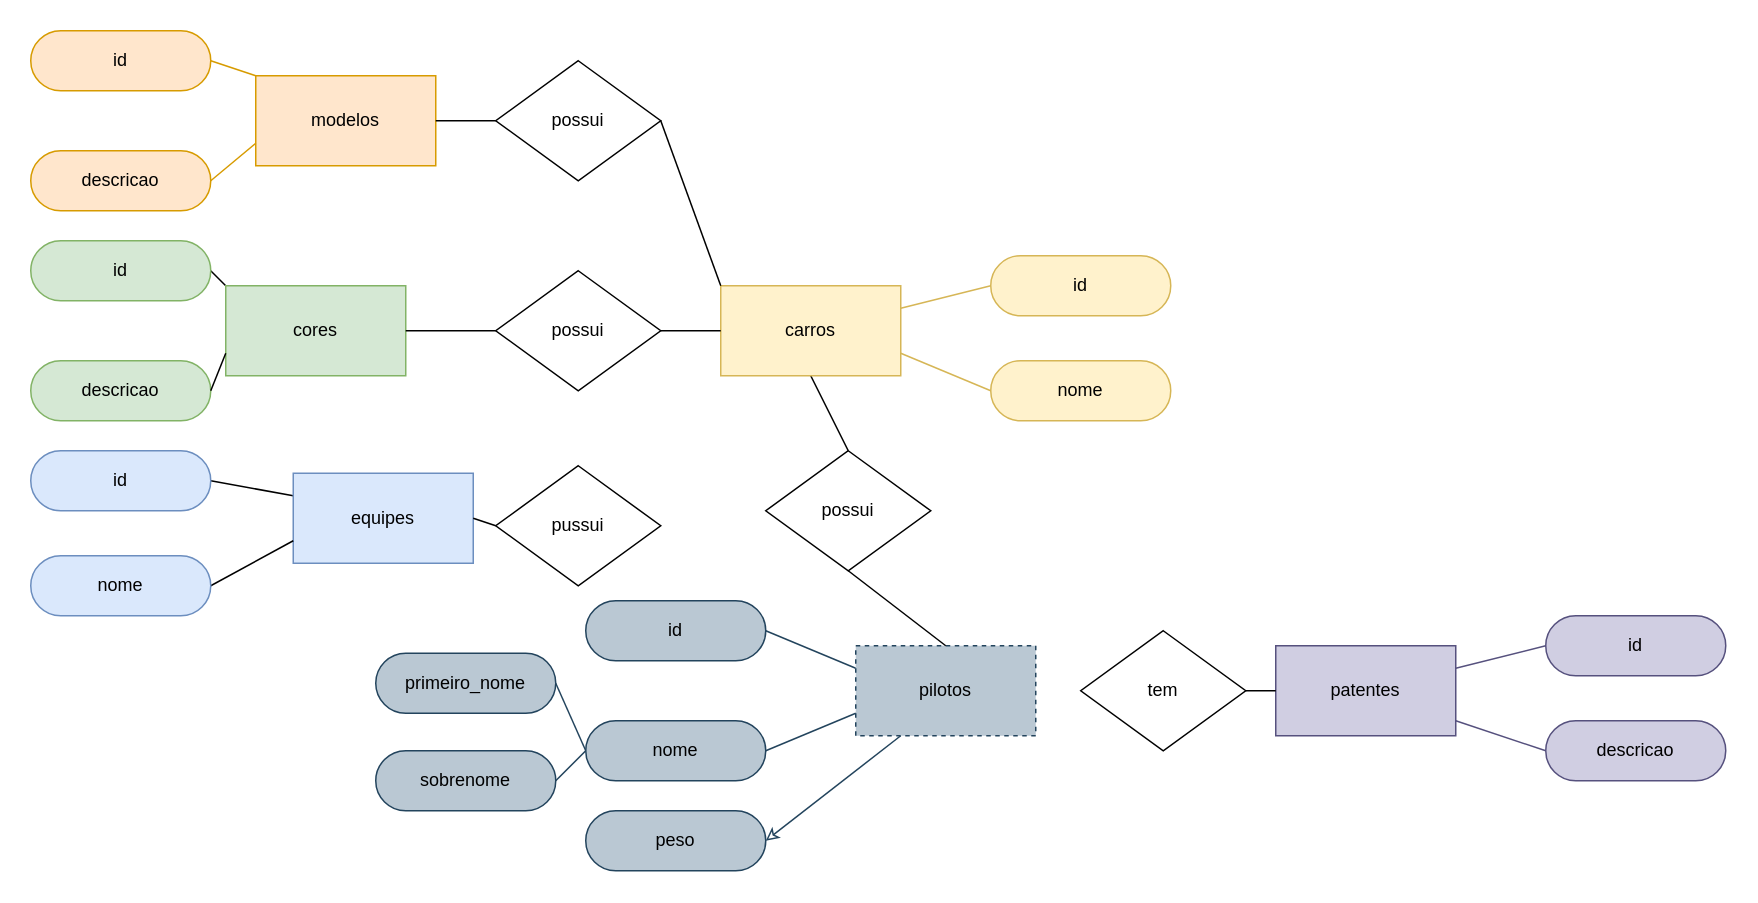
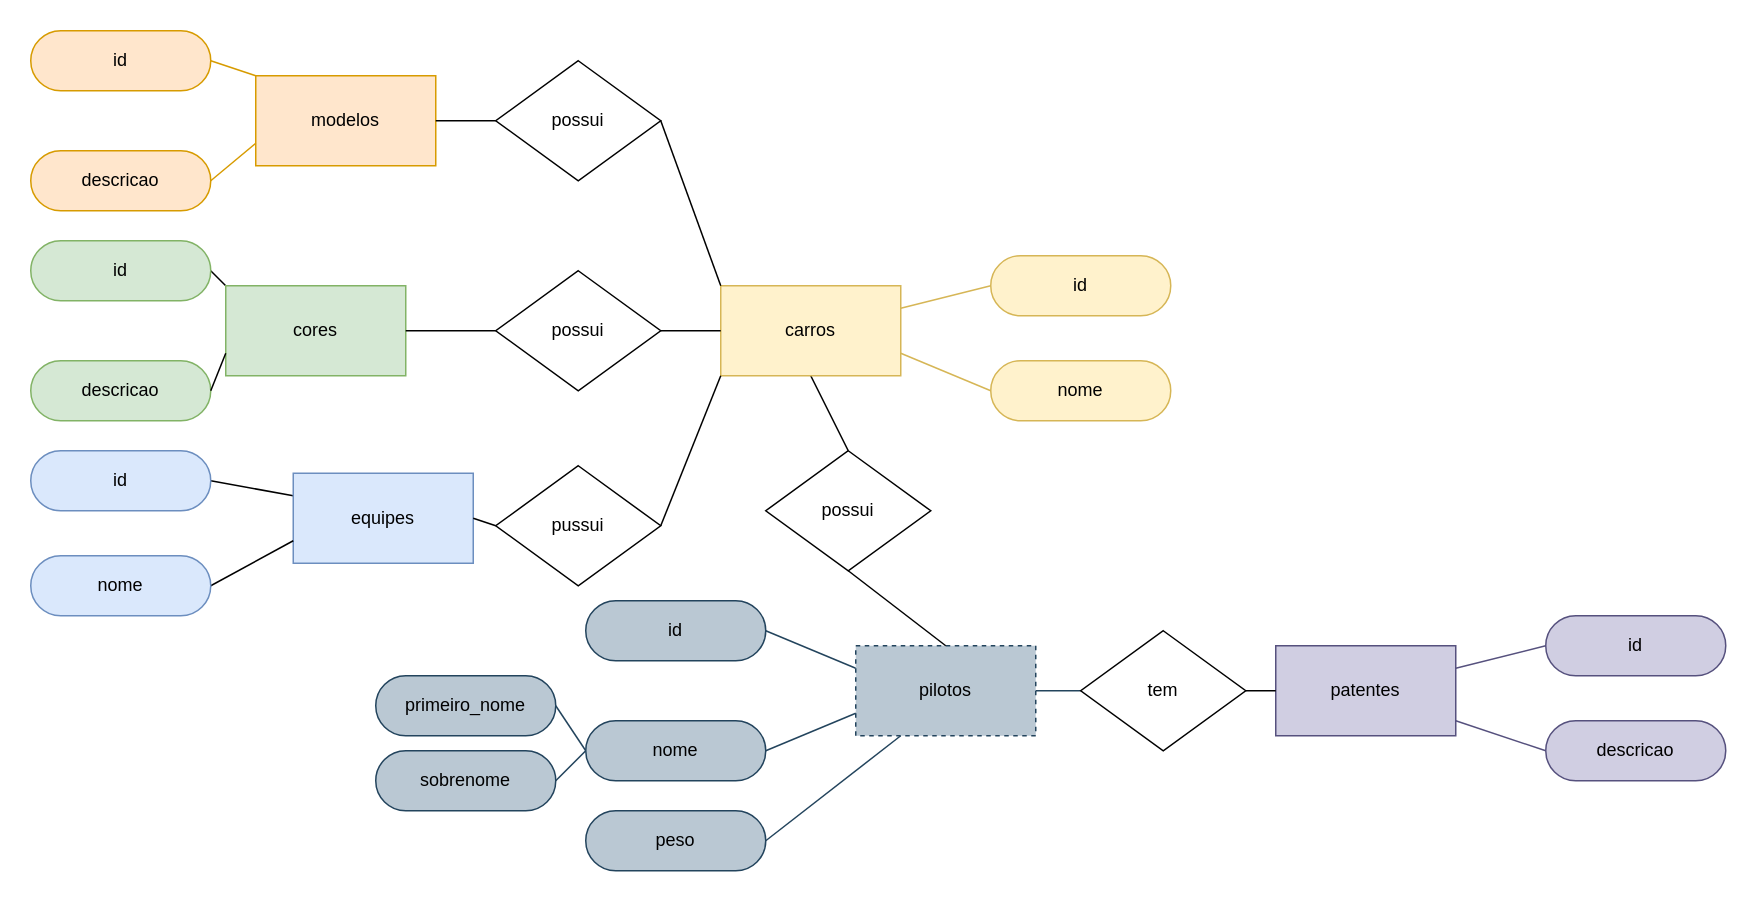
none -> (691, 451)
(466, 683) -> (466, 706)
none -> (1059, 691)
(775, 834) -> (771, 836)
